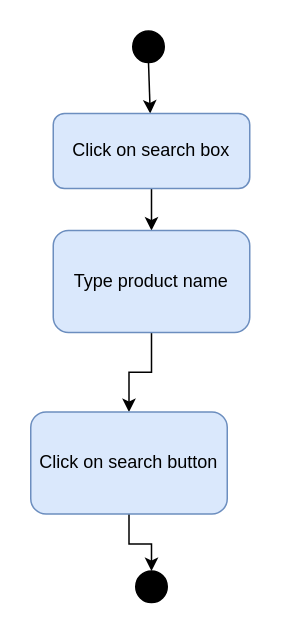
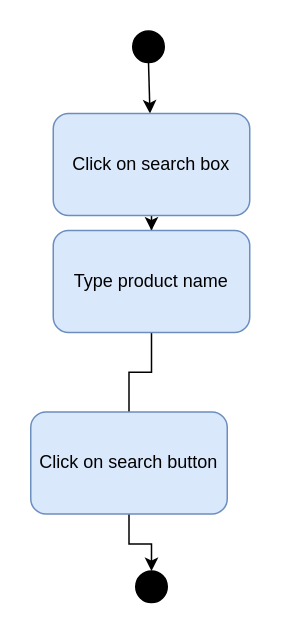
(152, 151) -> (152, 164)
(129, 400) -> (129, 404)
